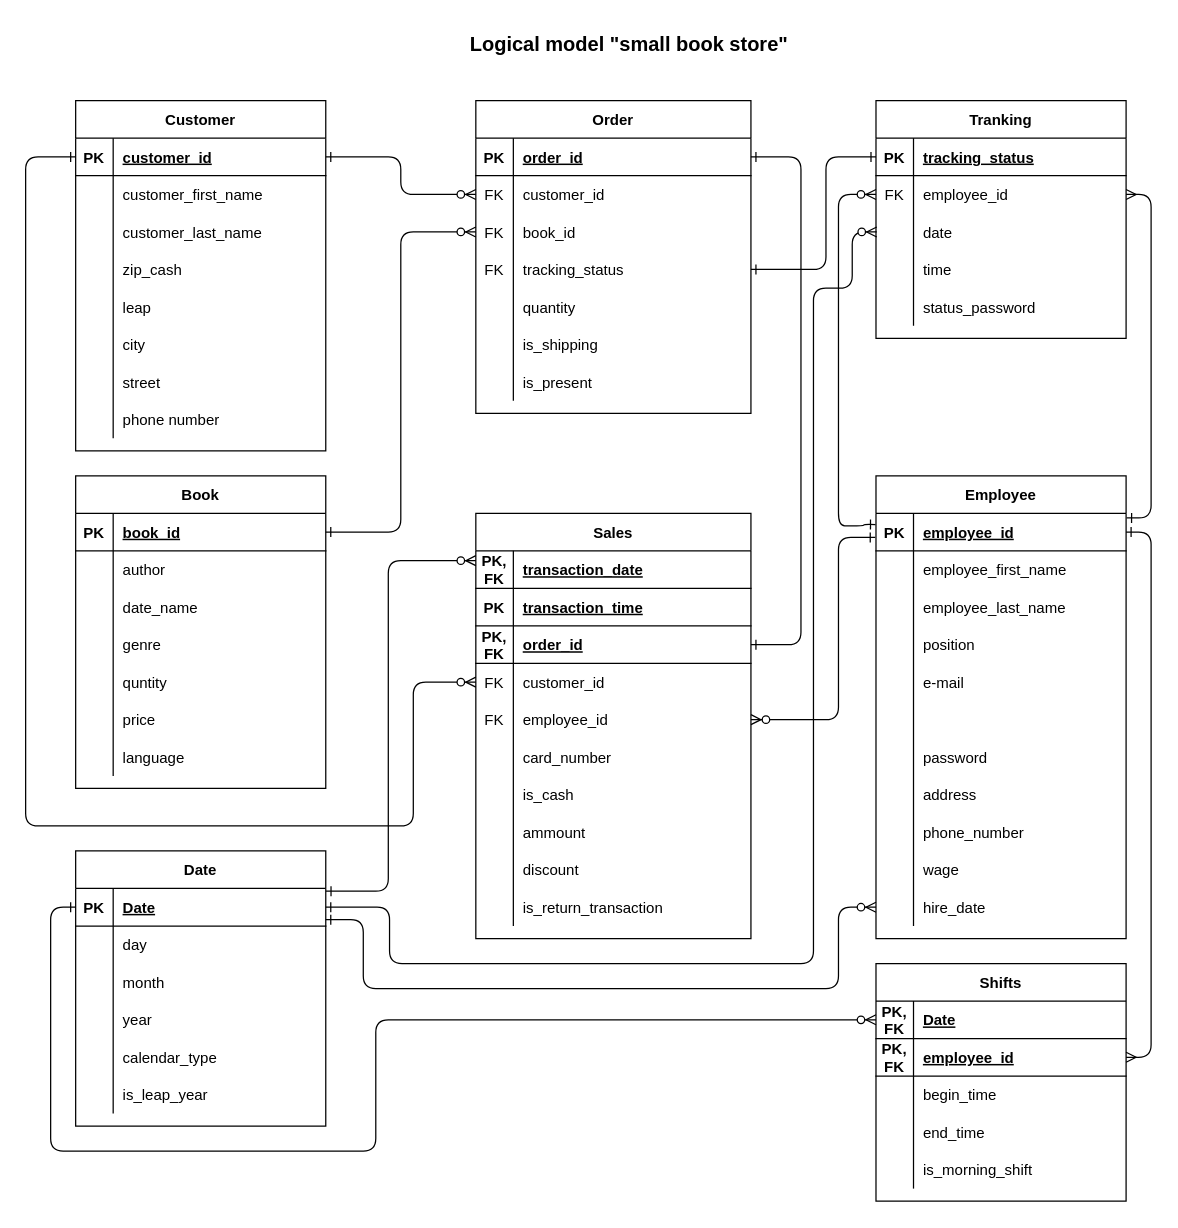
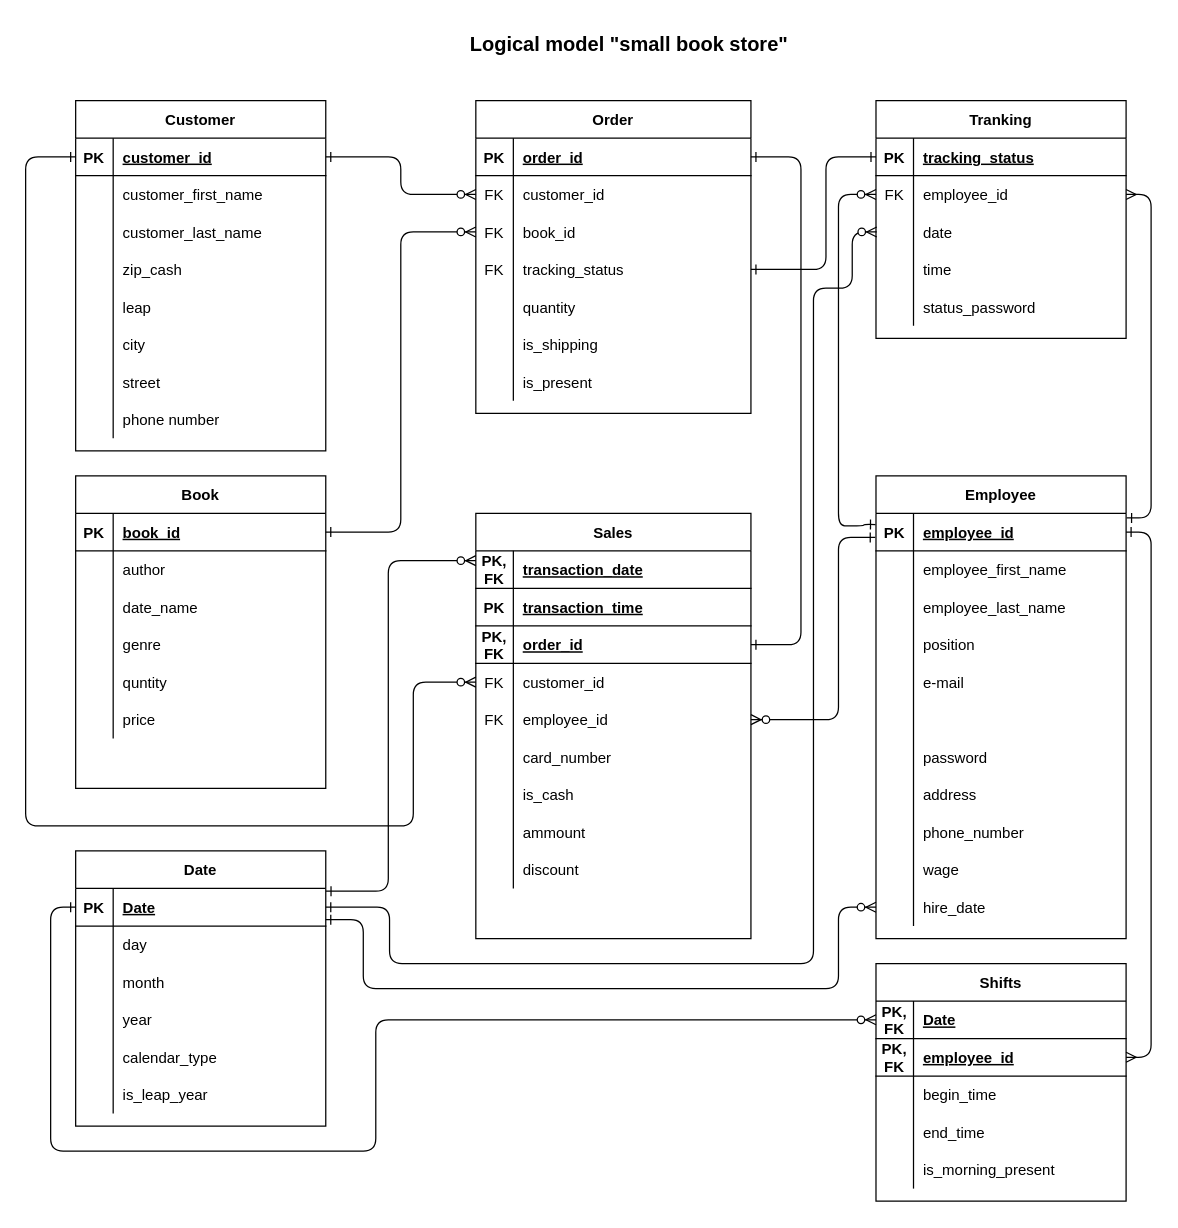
(219, 757) -> none
(632, 907) -> none
(984, 1170) -> (994, 1170)
